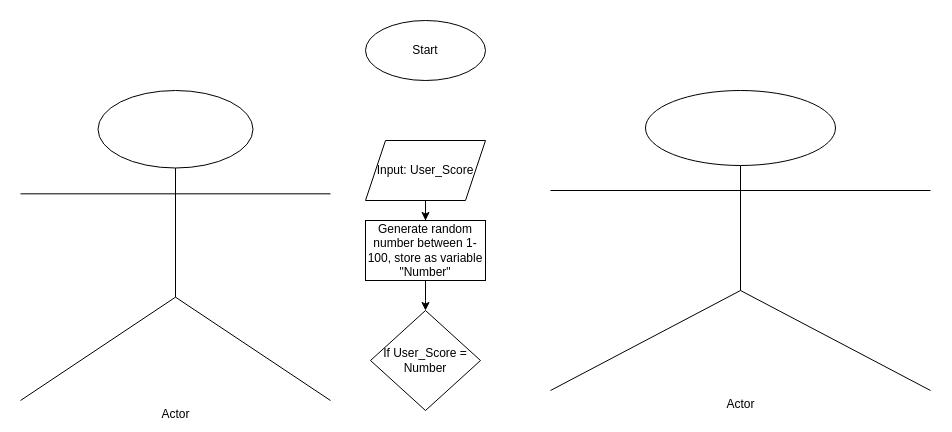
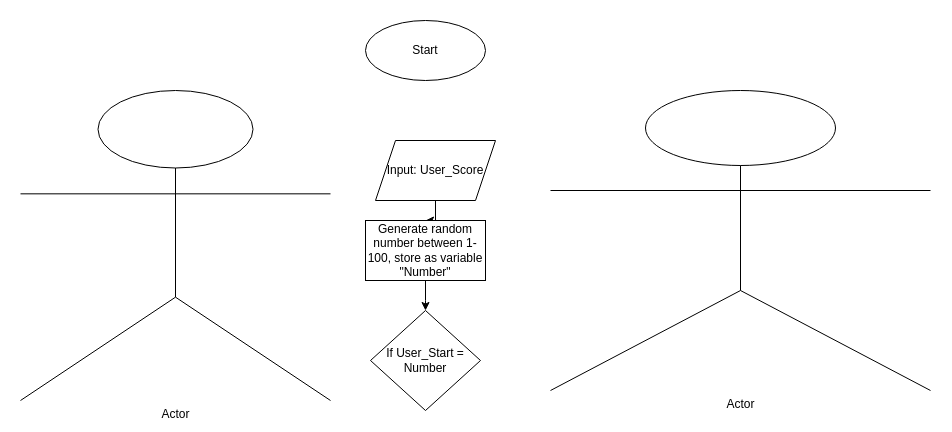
(426, 171) -> (436, 171)
(426, 361) -> (426, 361)
